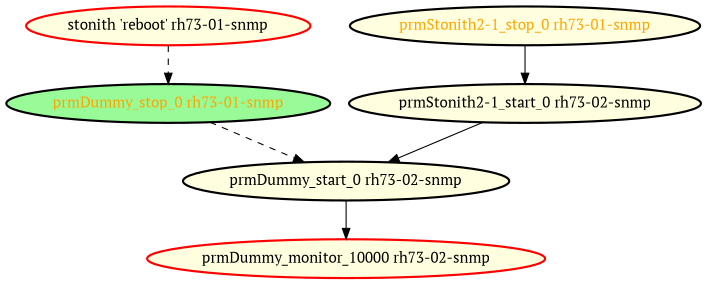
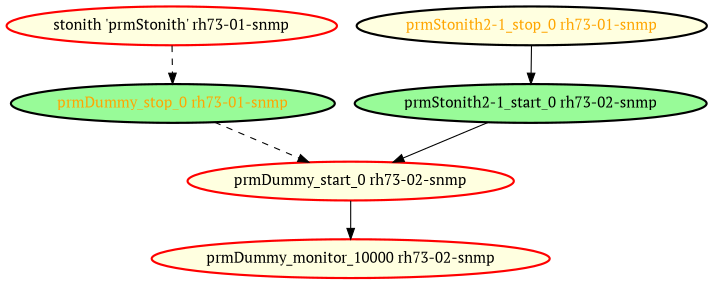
(168, 26) -> (172, 26)
(525, 103) -> (531, 103)
(346, 181) -> (351, 181)
